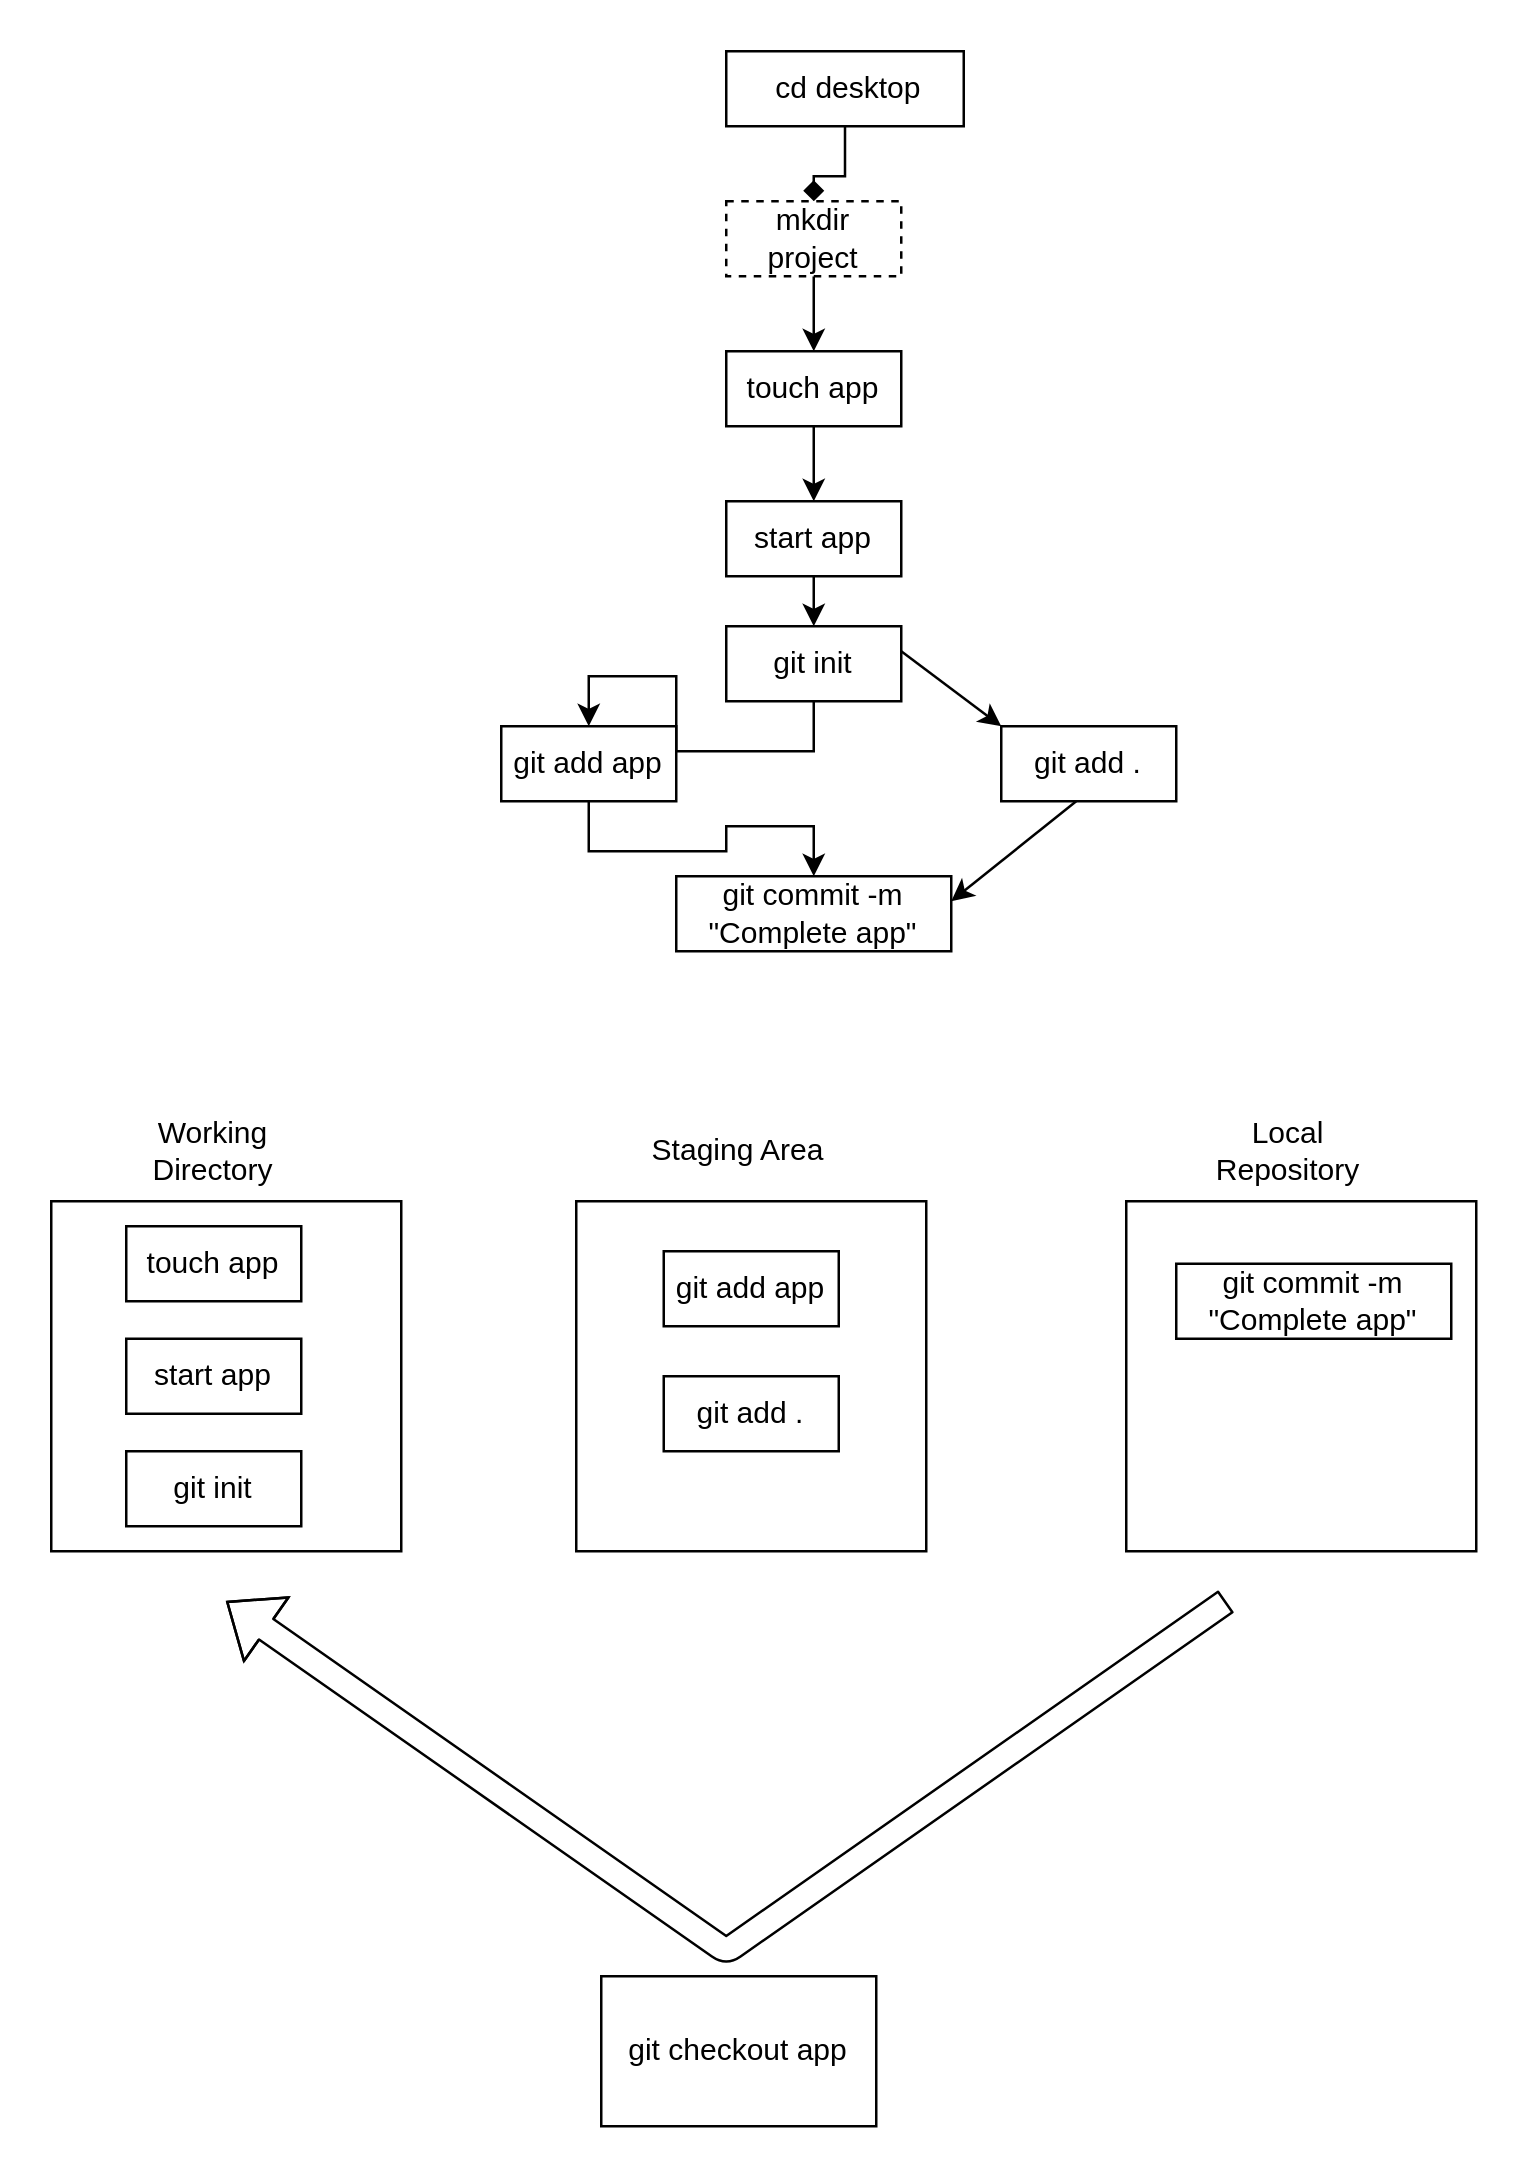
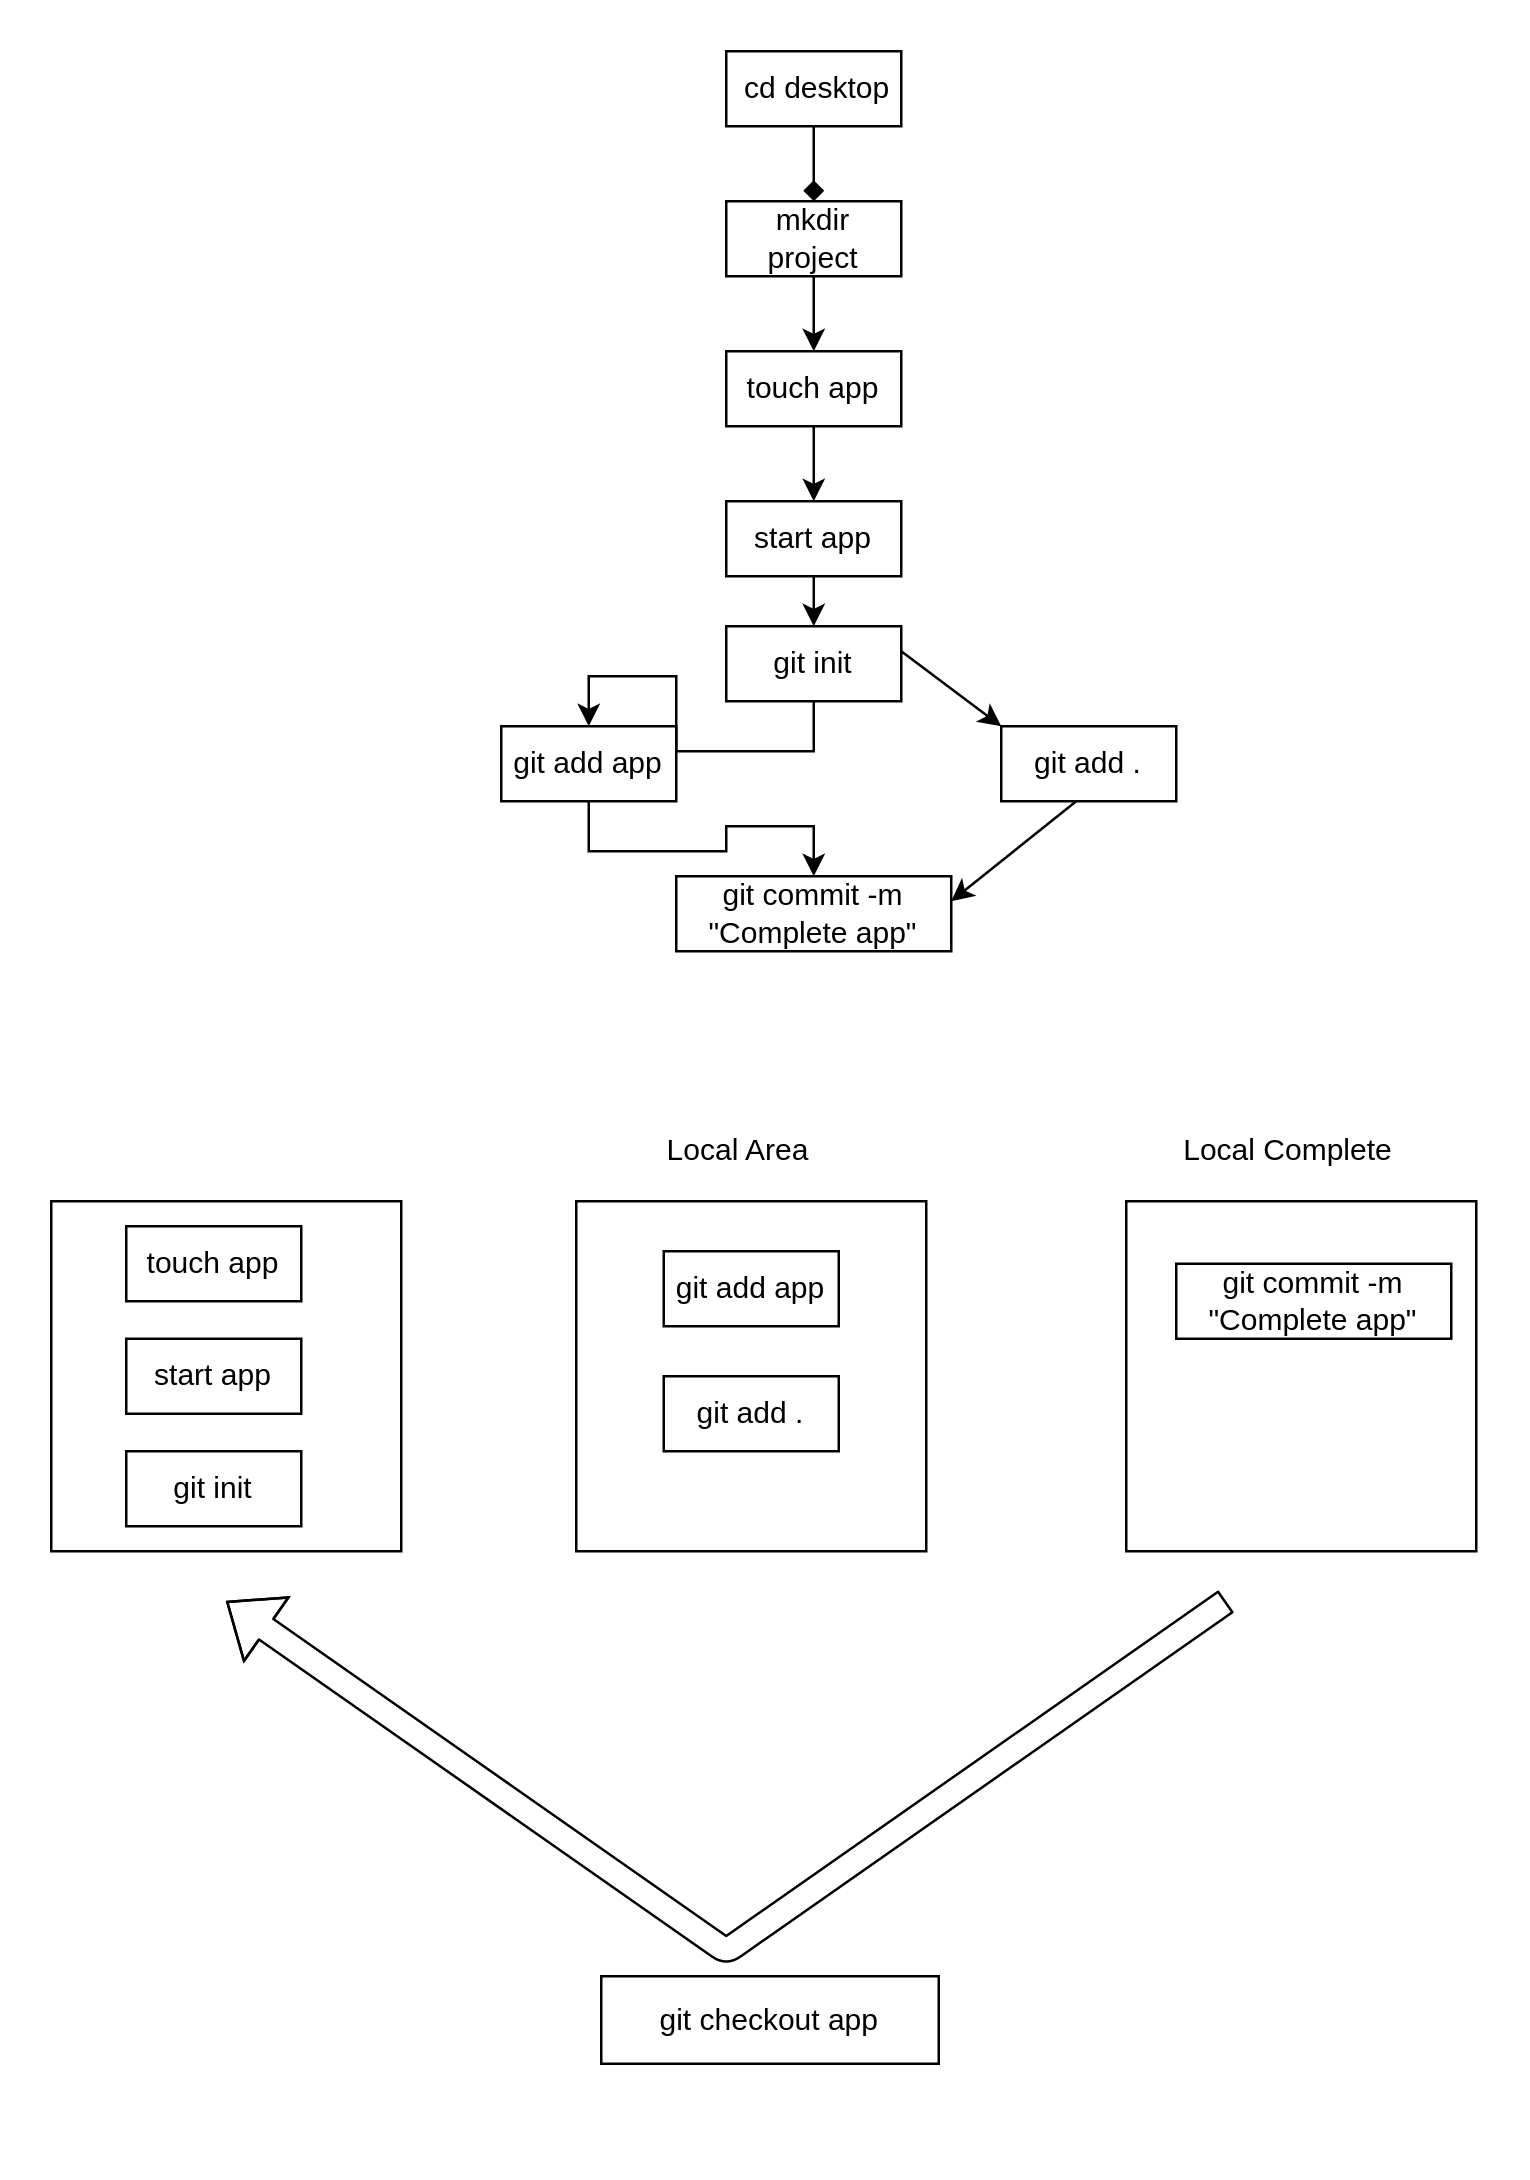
(845, 89) -> (814, 89)
(814, 239) -> (814, 239)
(214, 1151) -> none
(739, 1151) -> (739, 1151)
(1289, 1151) -> (1289, 1151)
(739, 2051) -> (770, 2020)
